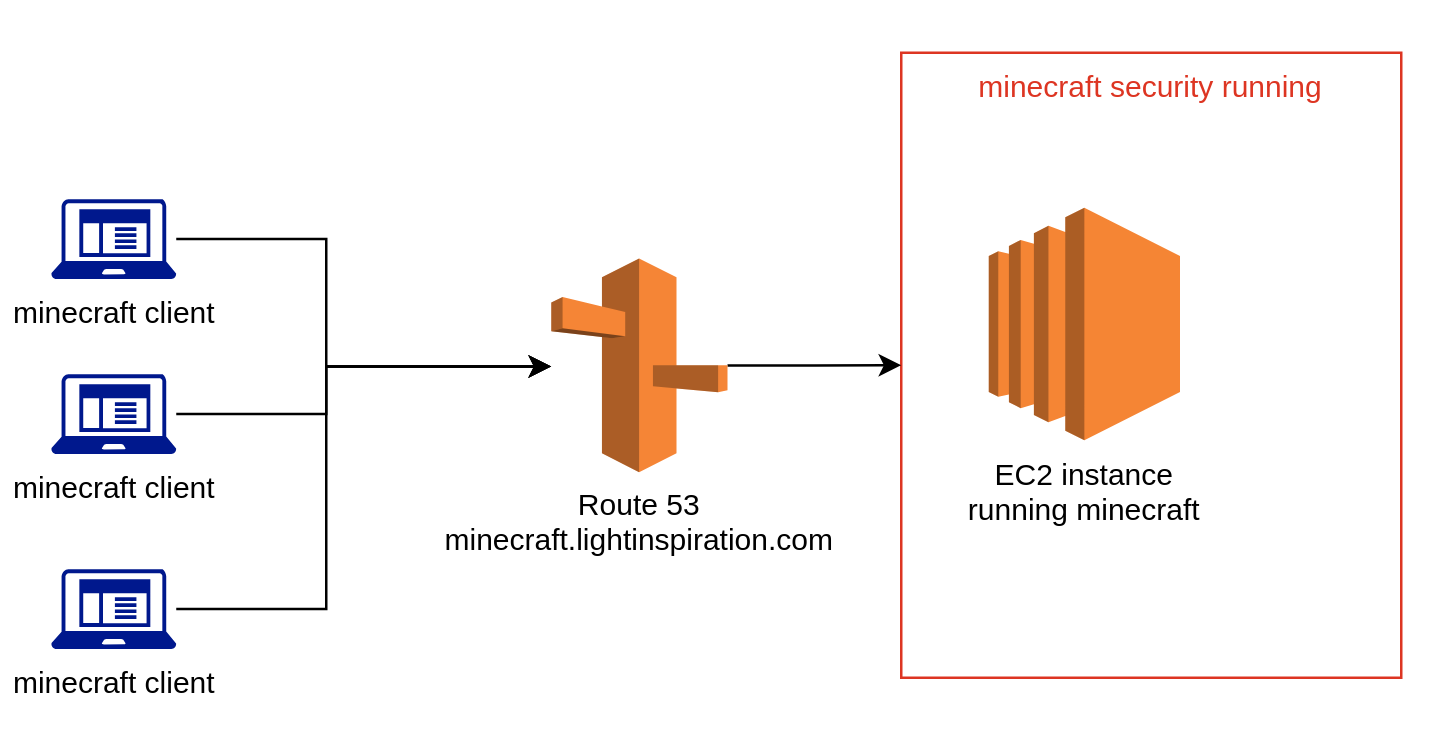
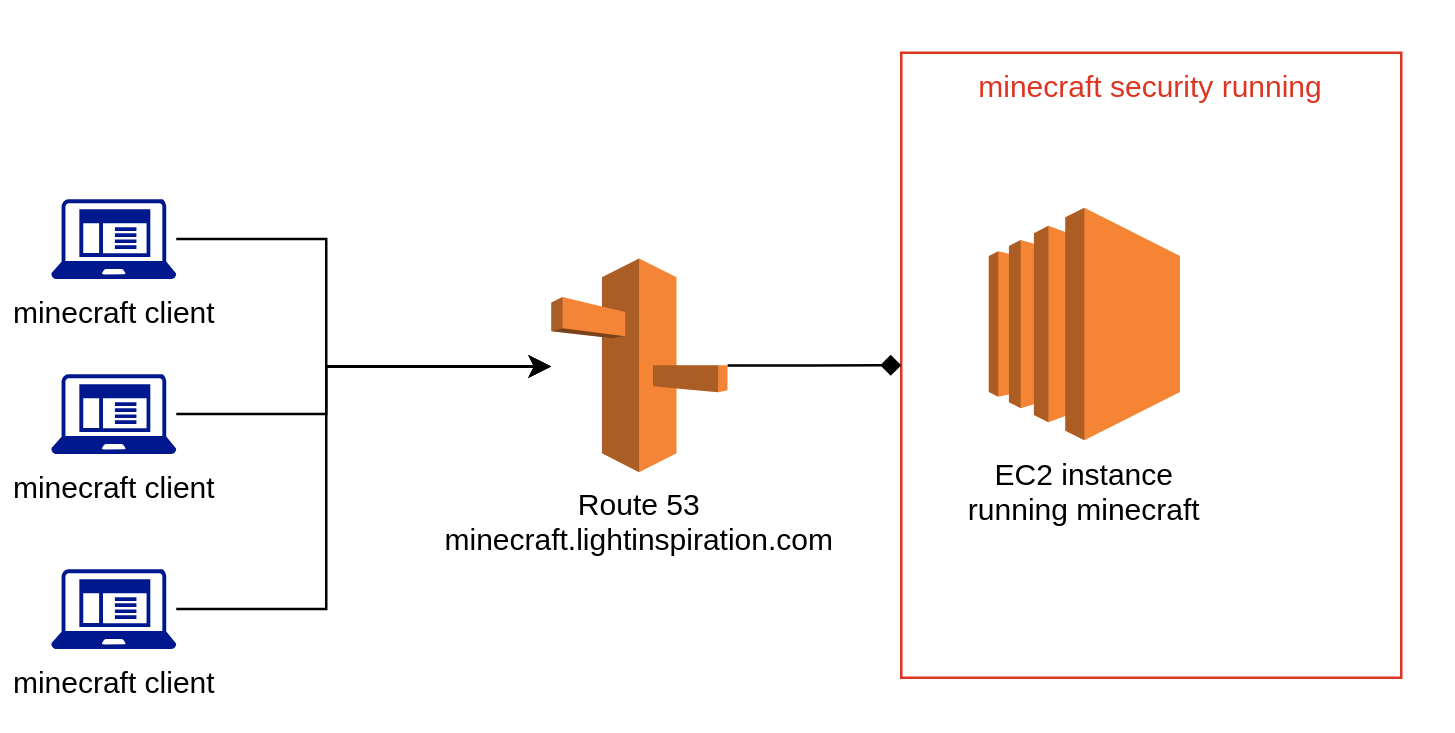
(882, 365) -> (881, 365)
